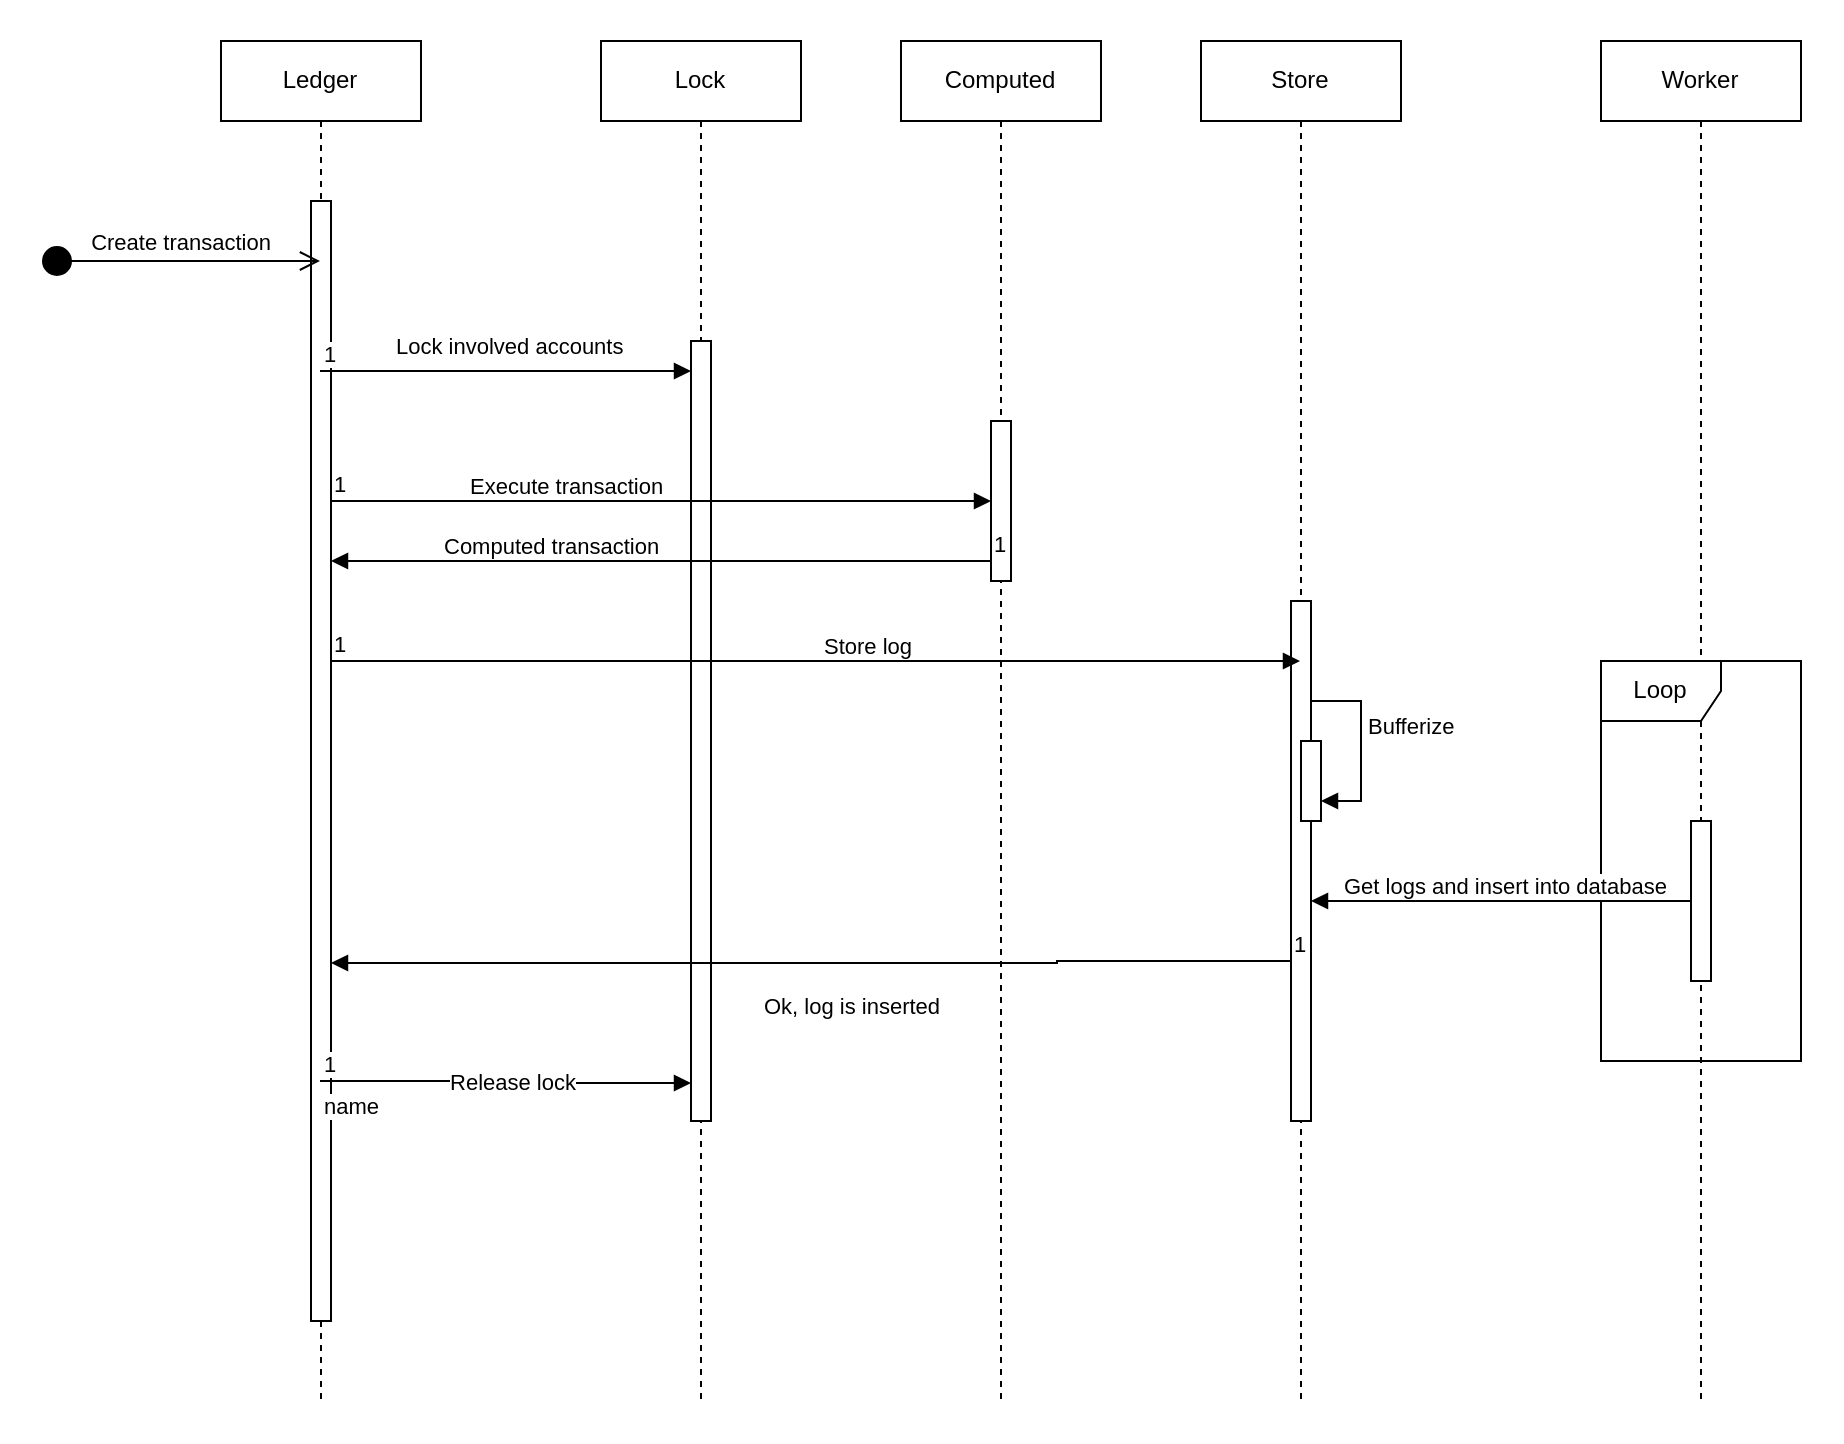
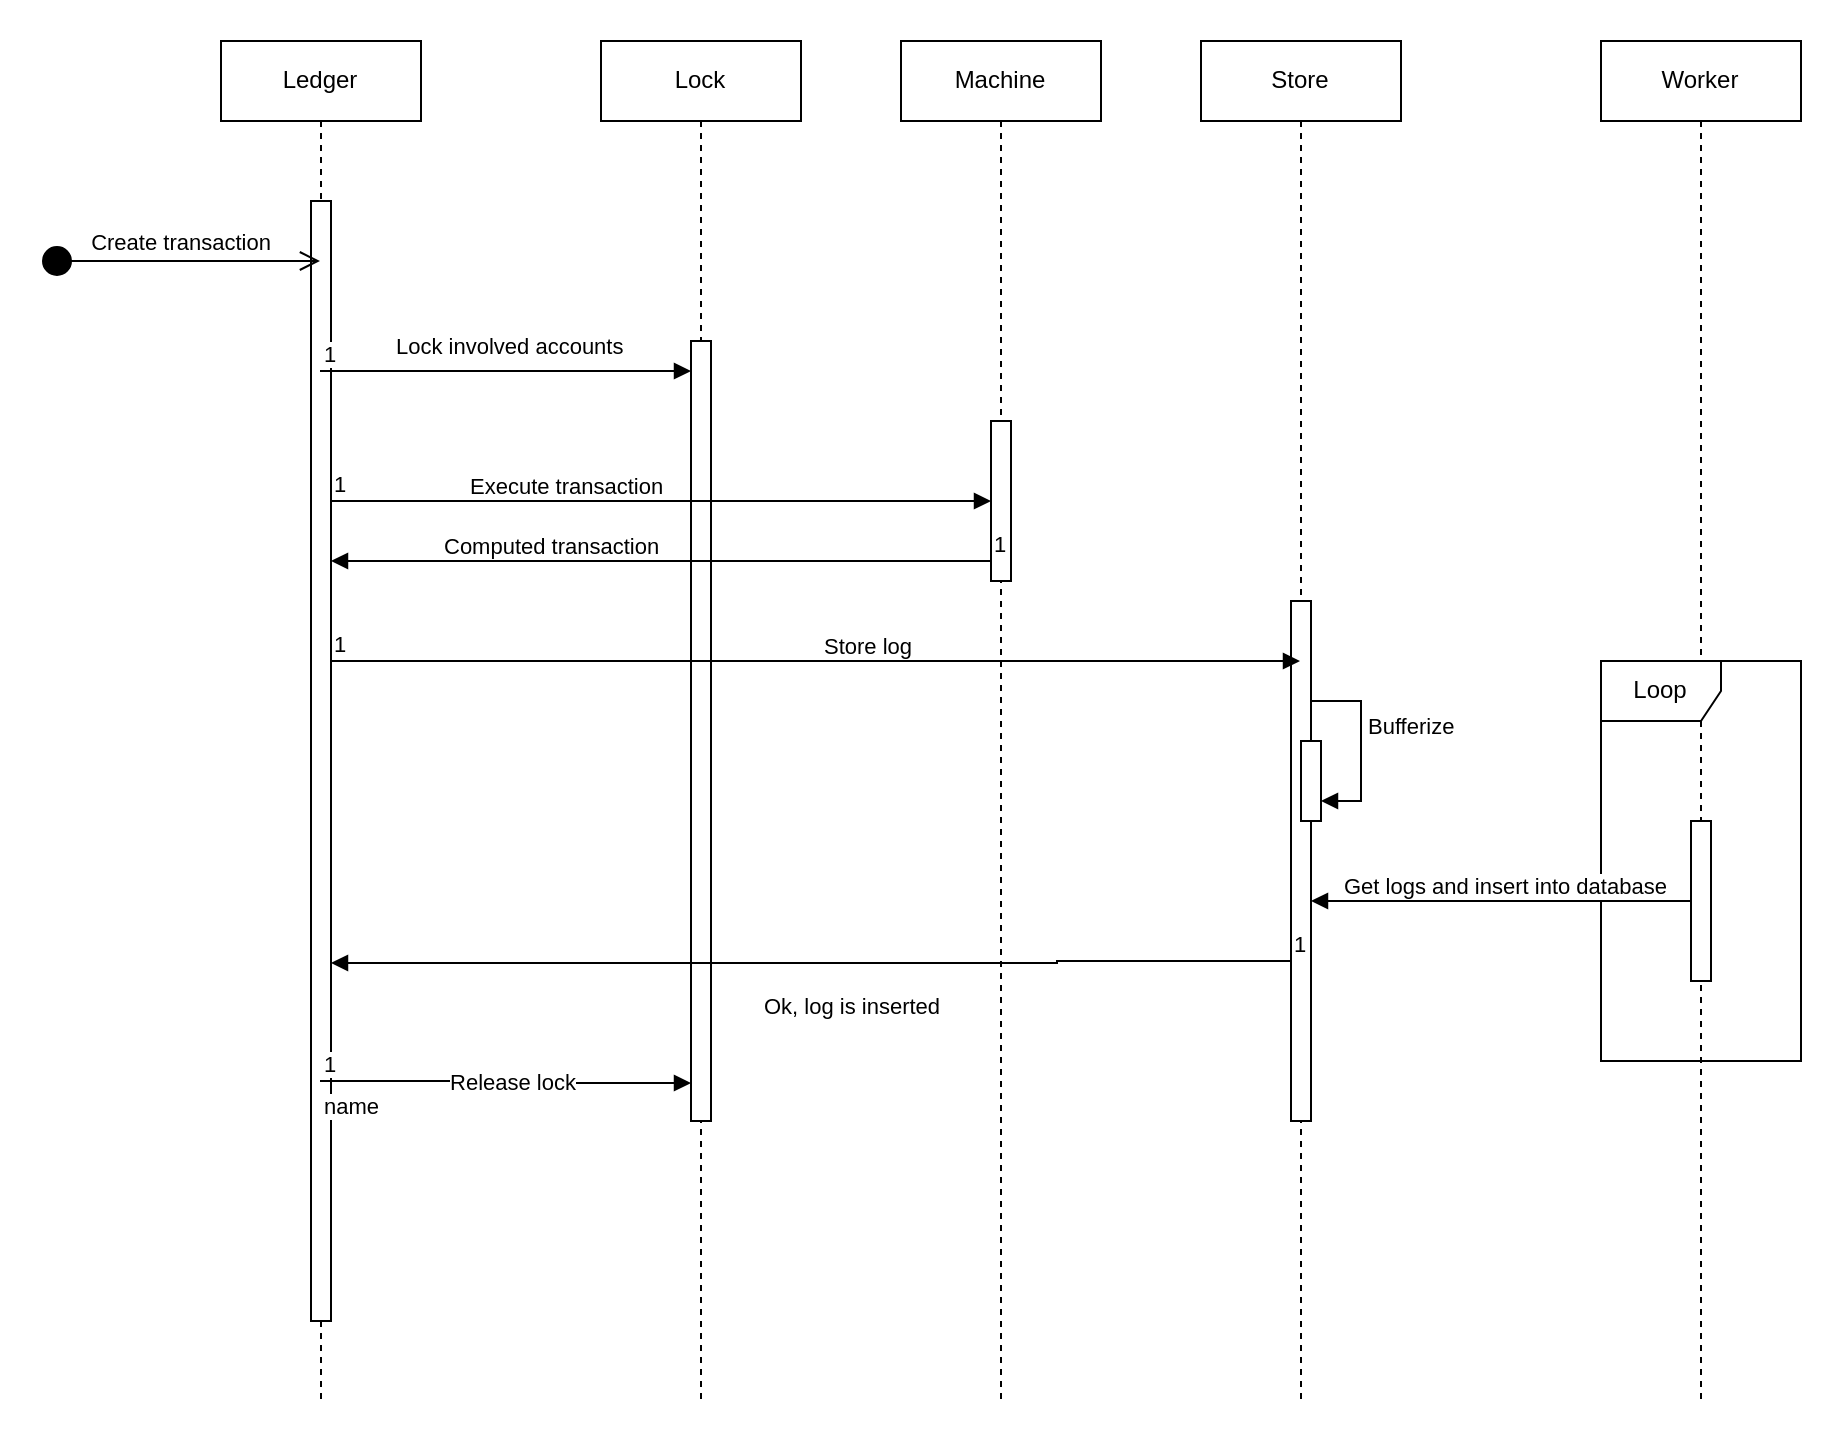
(1001, 81) -> (1001, 81)
